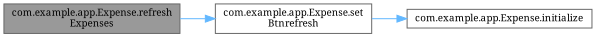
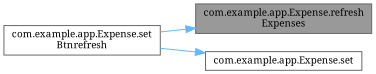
(193, 19) -> (173, 31)
(500, 19) -> (284, 61)
